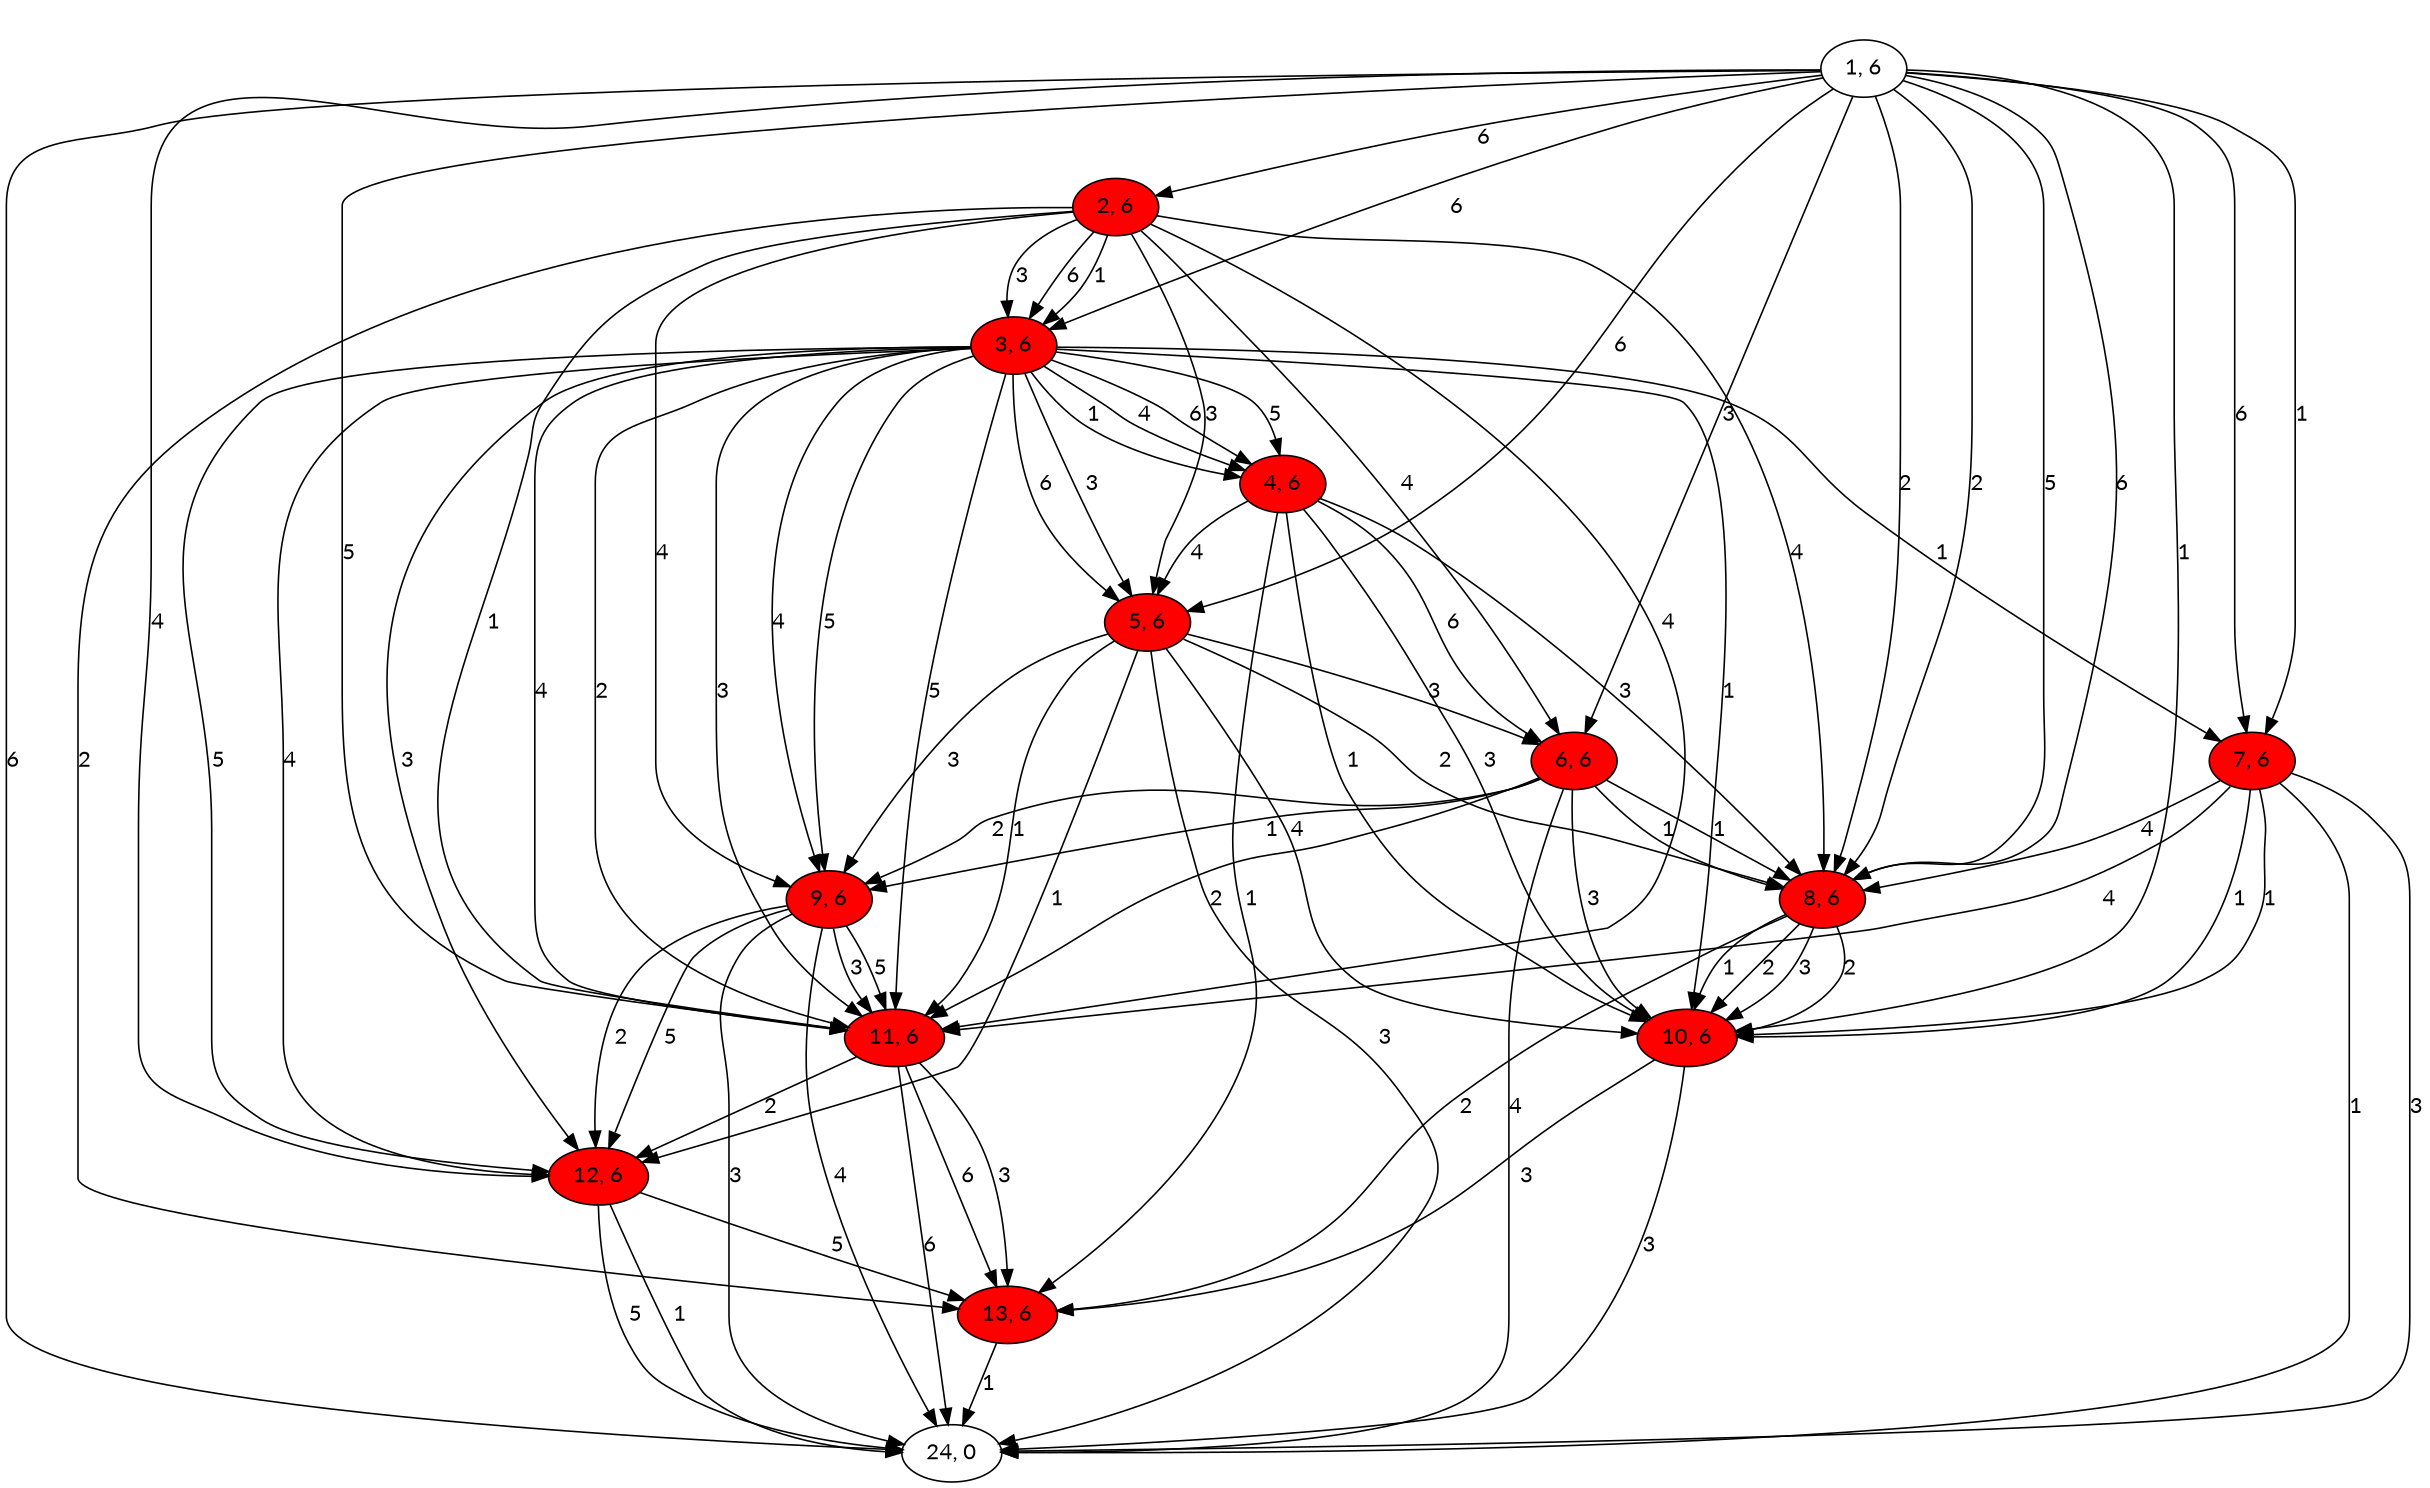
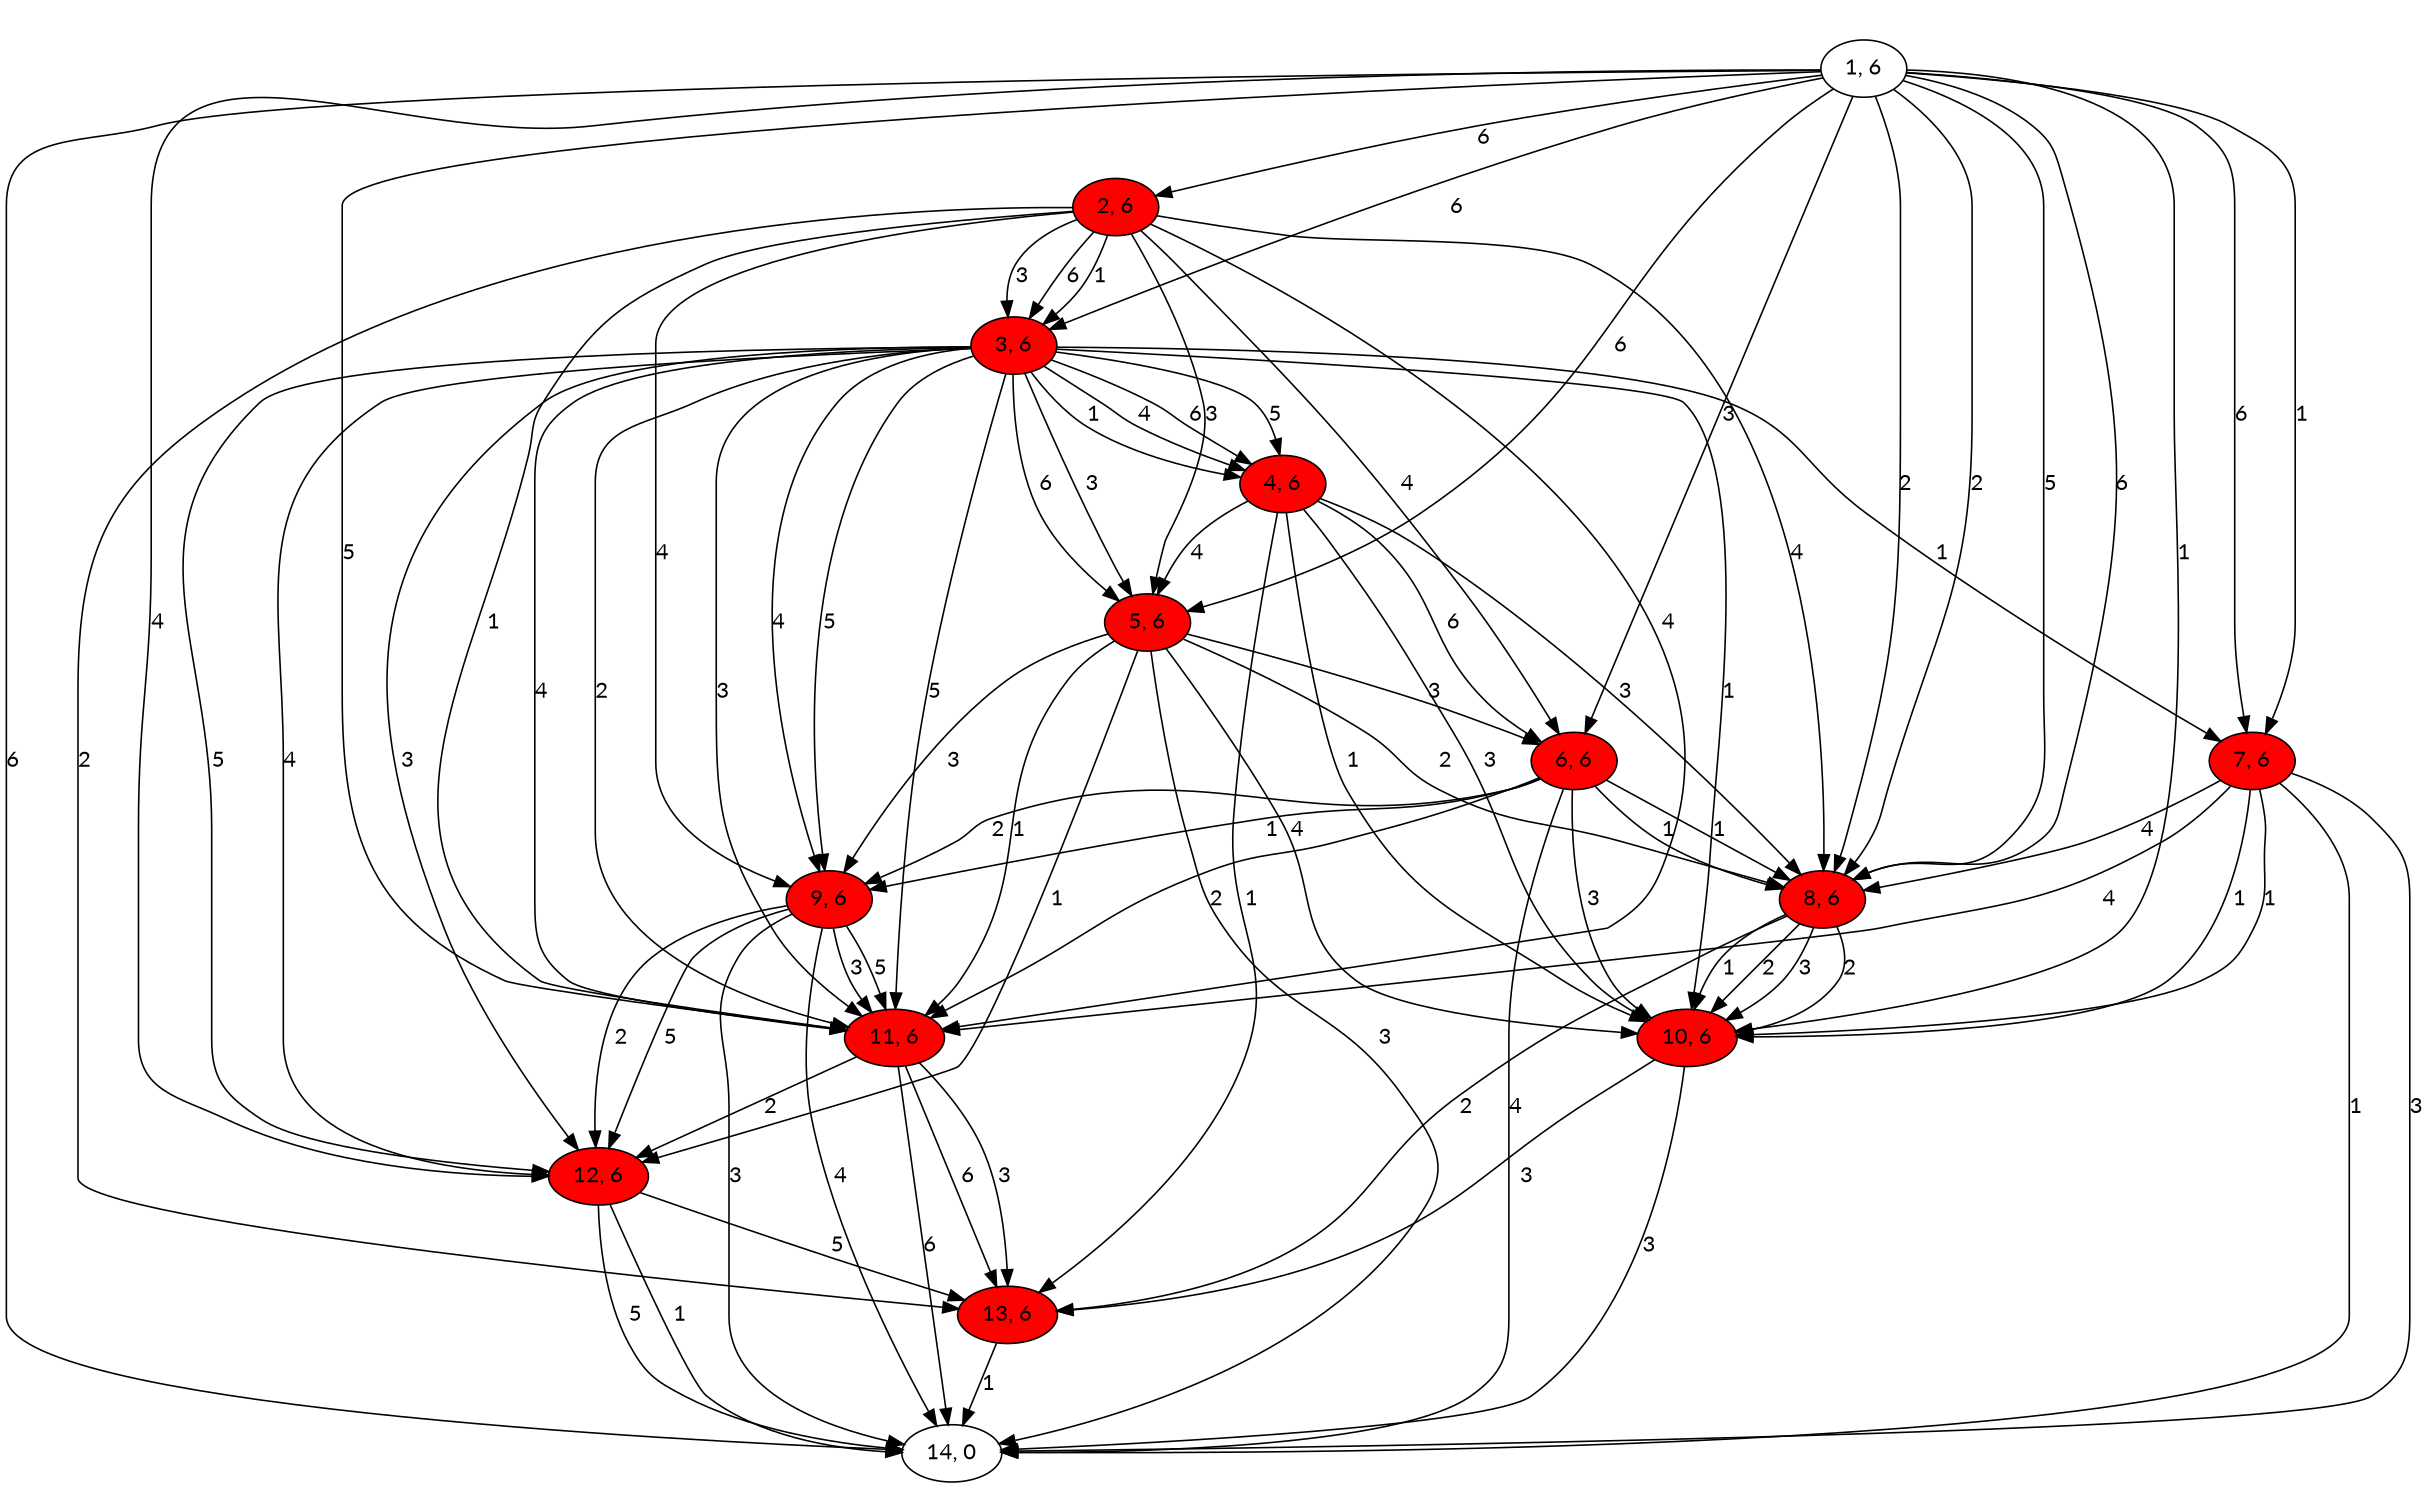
(952, 1453) -> (952, 1453)
